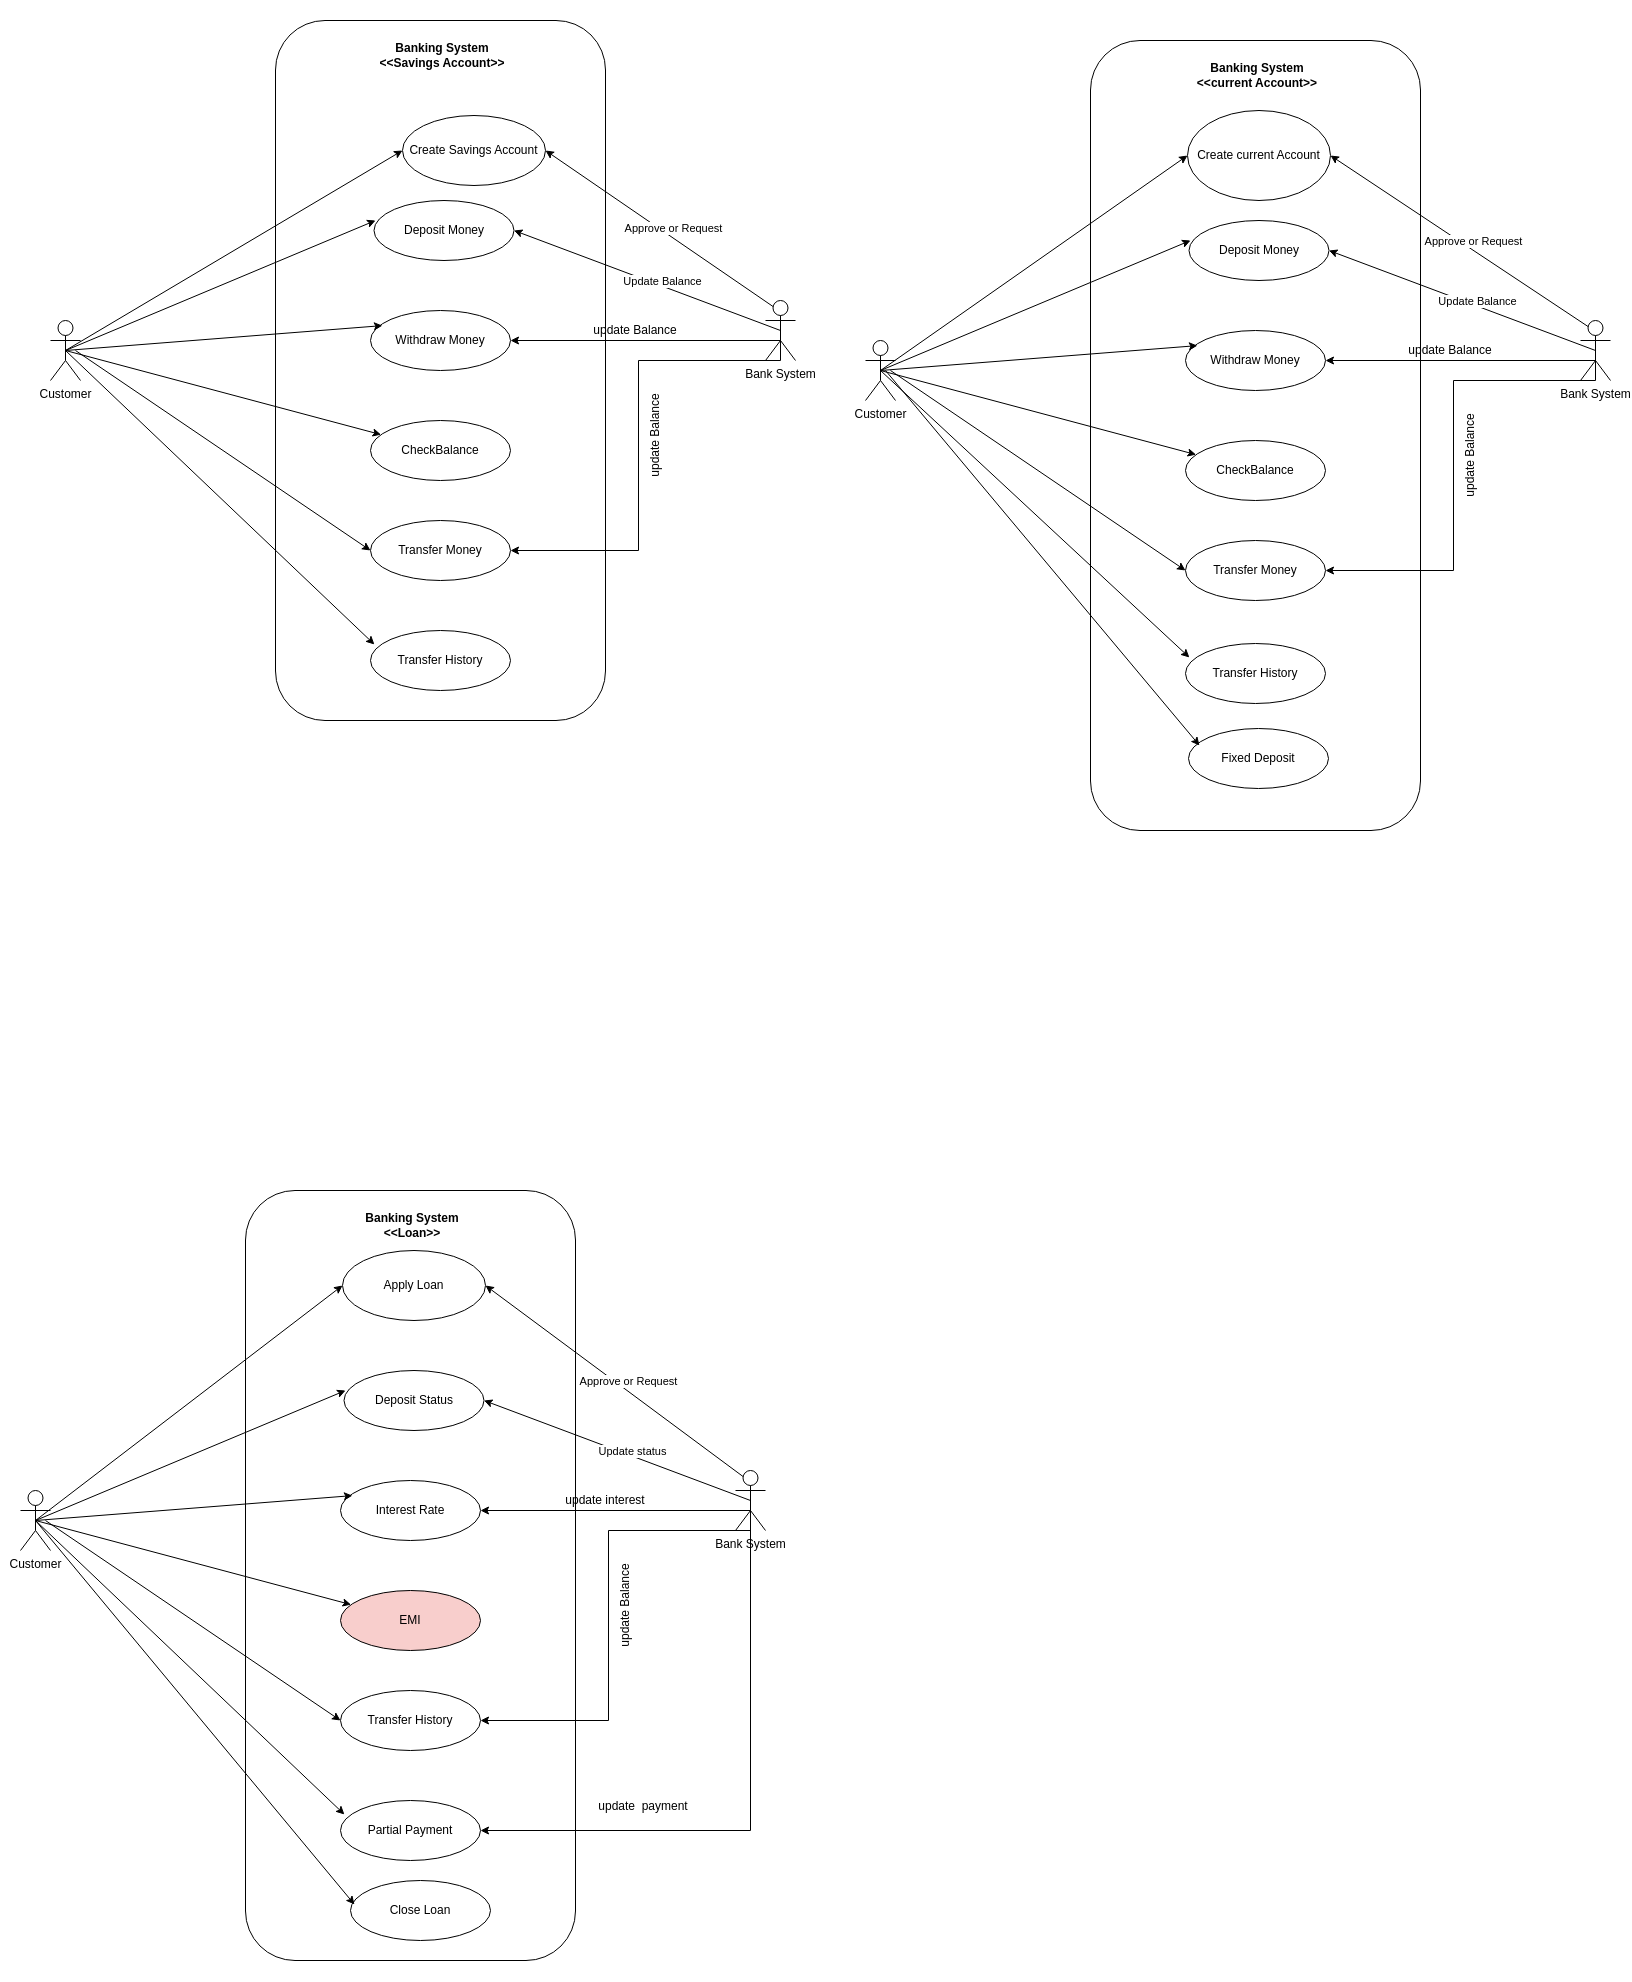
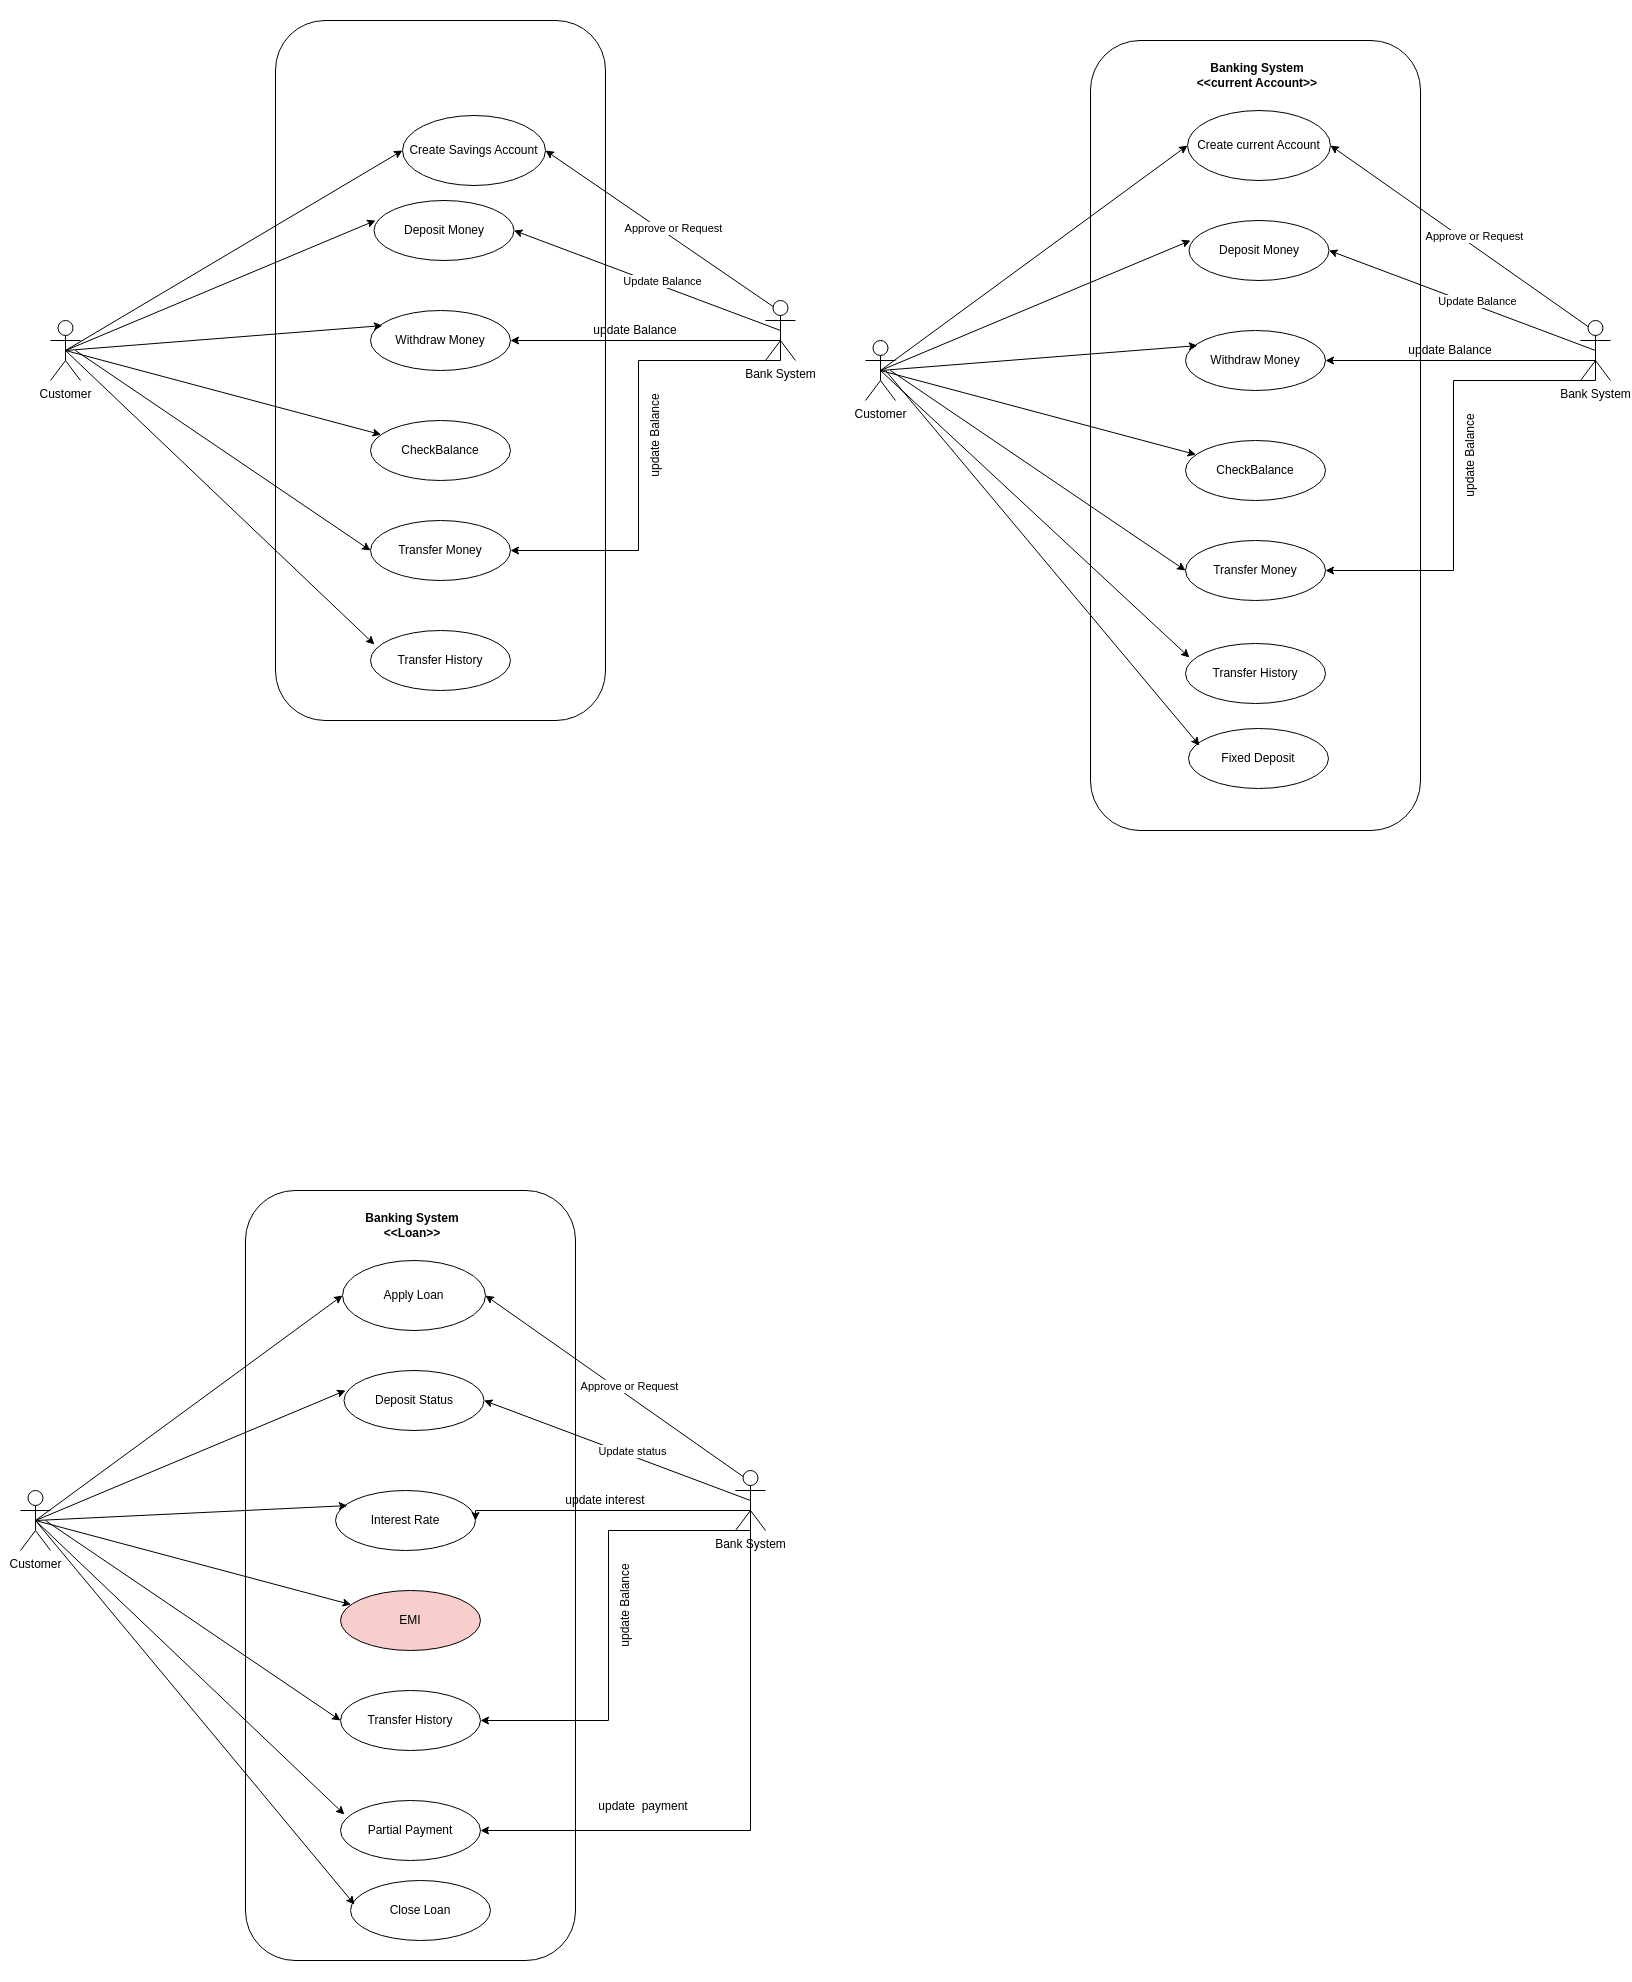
(443, 56) -> none
(1259, 156) -> (1259, 146)
(414, 1286) -> (414, 1296)
(411, 1511) -> (406, 1521)
